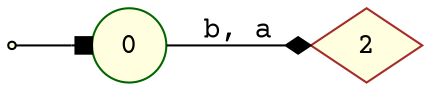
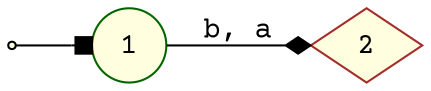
(129, 45) -> (129, 45)
